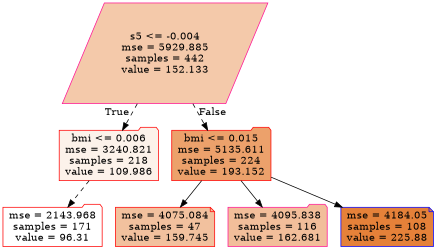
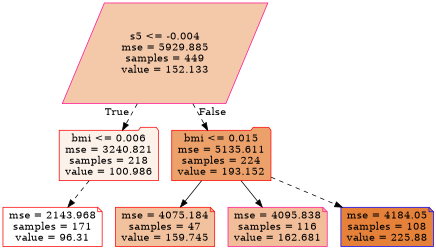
(165, 53) -> (165, 53)
(109, 155) -> (109, 155)
(303, 191) -> (303, 191)
(53, 227) -> (53, 227)
(165, 227) -> (165, 227)
(278, 227) -> (278, 227)
